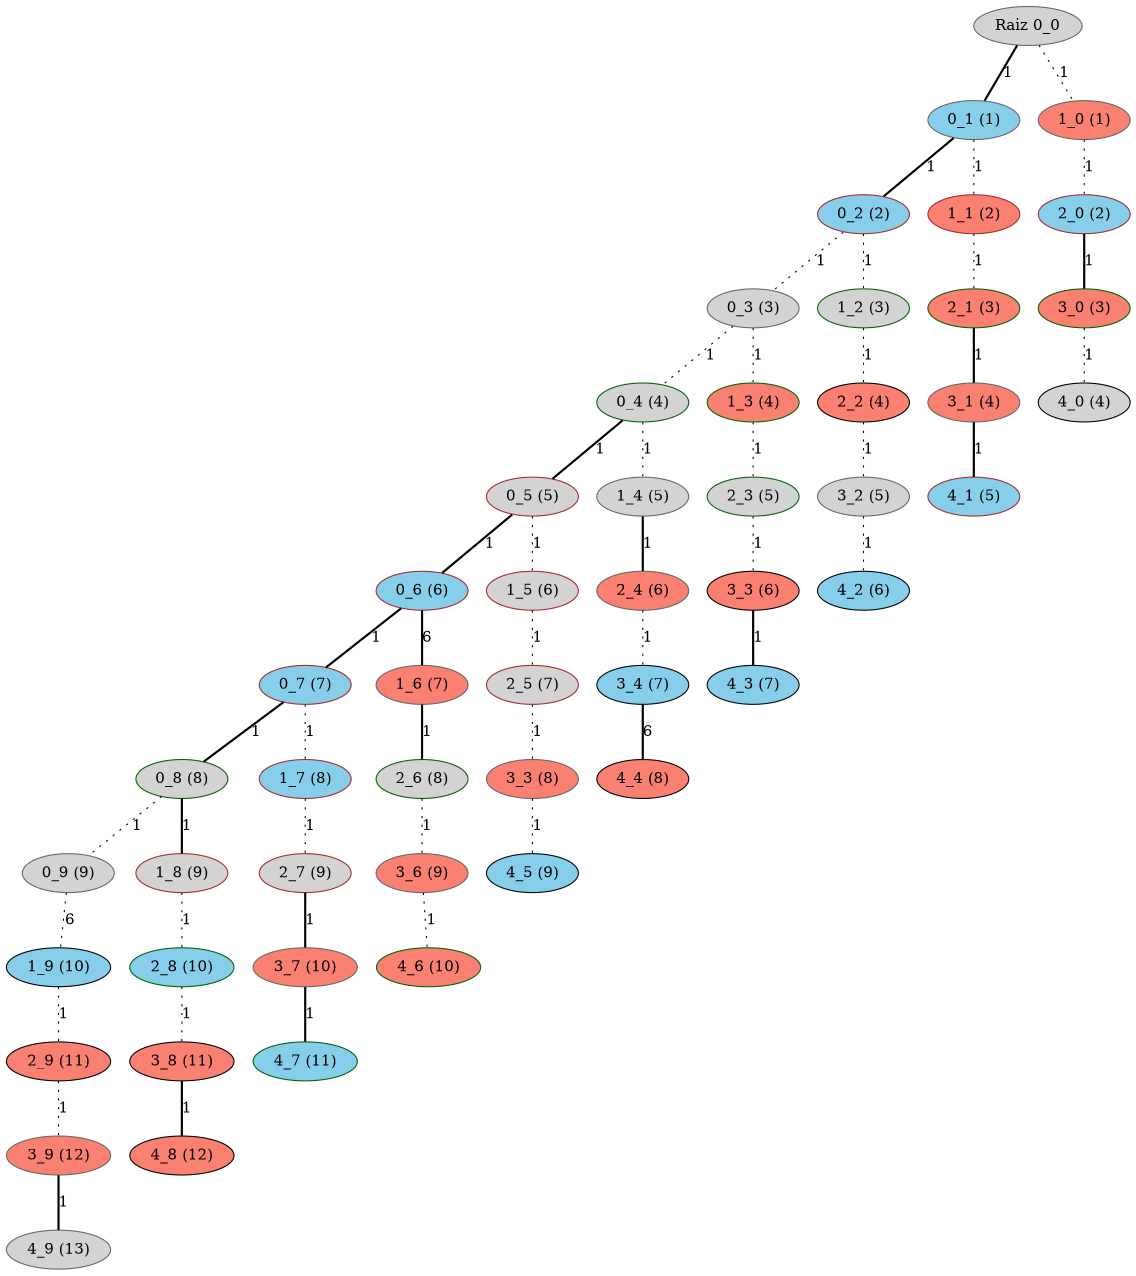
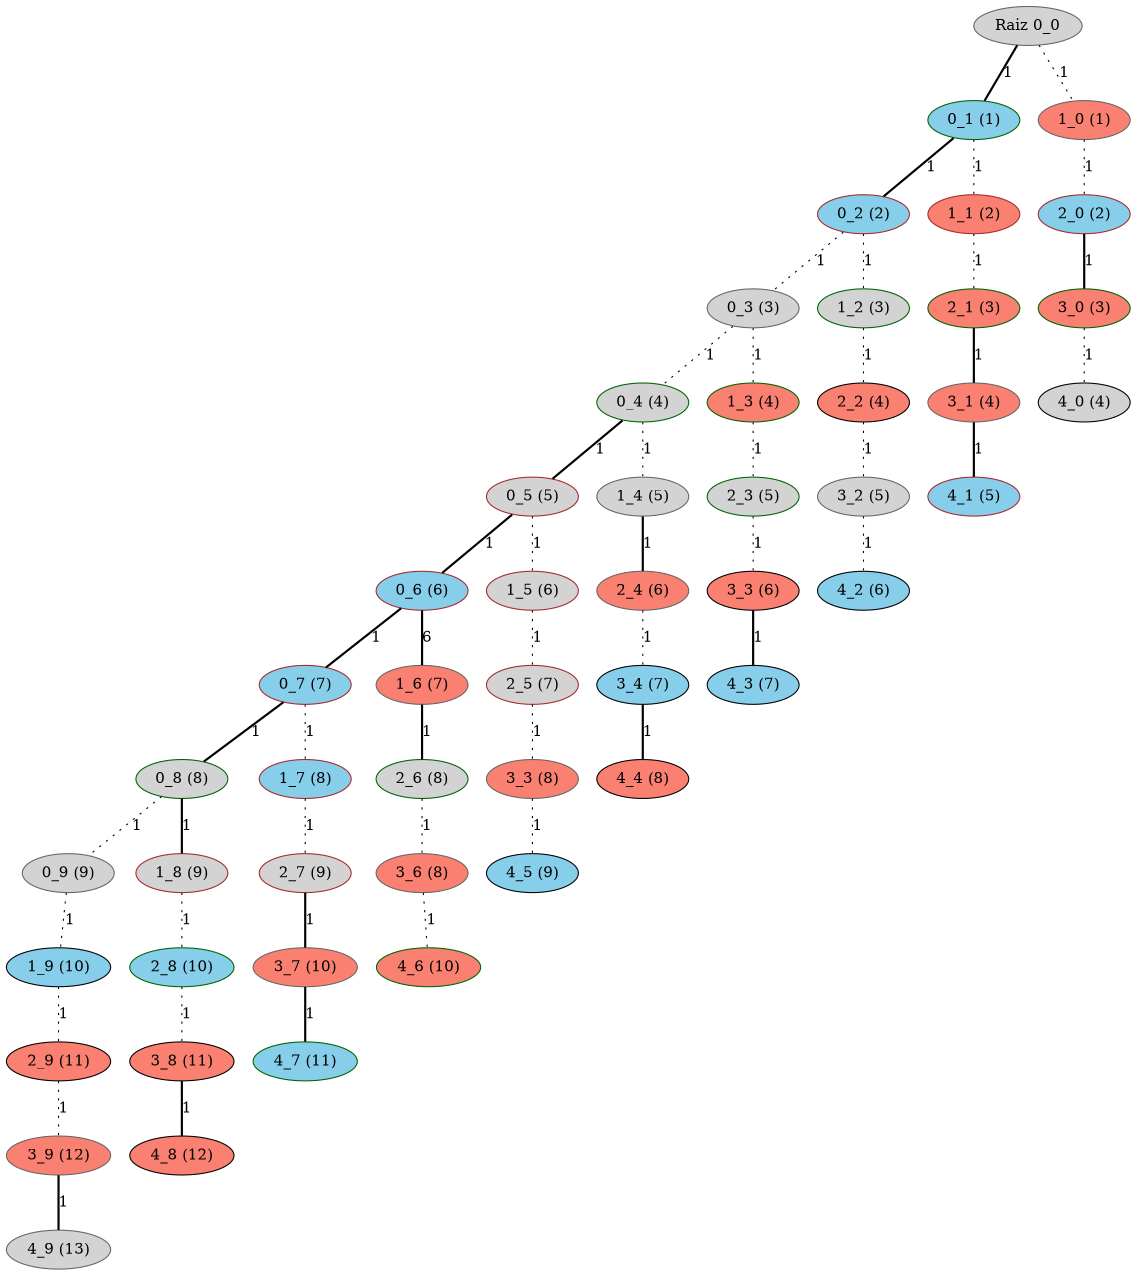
(974, 120) -> (974, 120)
(648, 732) -> (648, 732)
(422, 873) -> (422, 873)
(70, 920) -> (70, 920)
